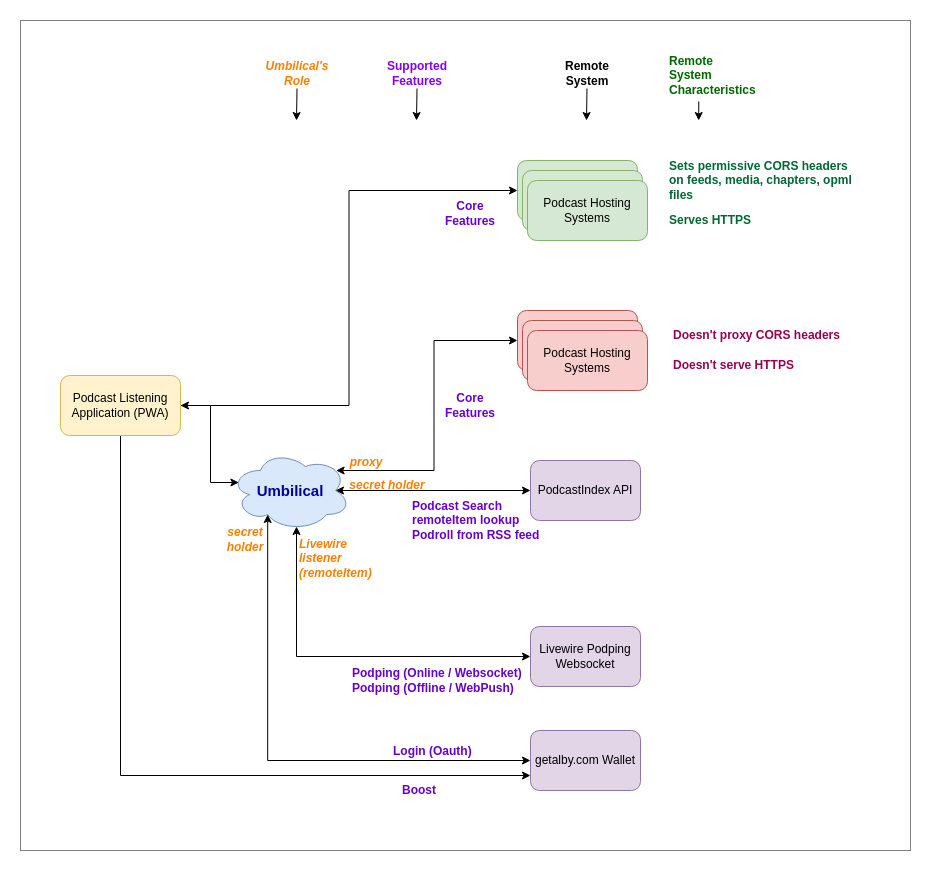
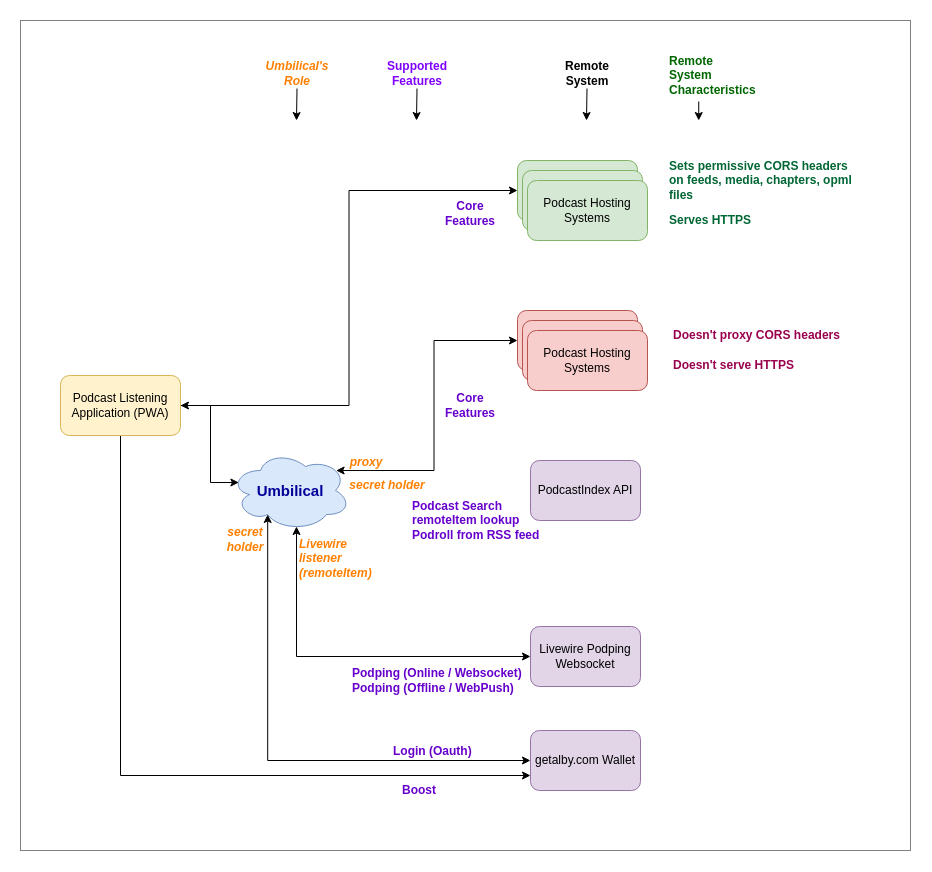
(433, 491) -> none
